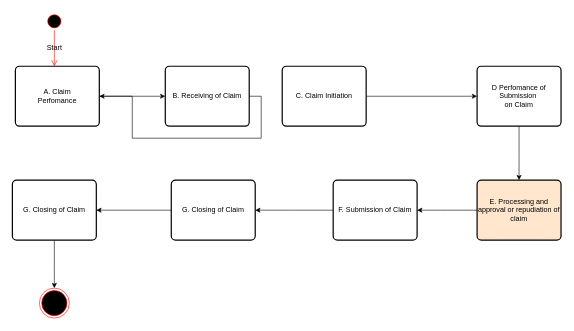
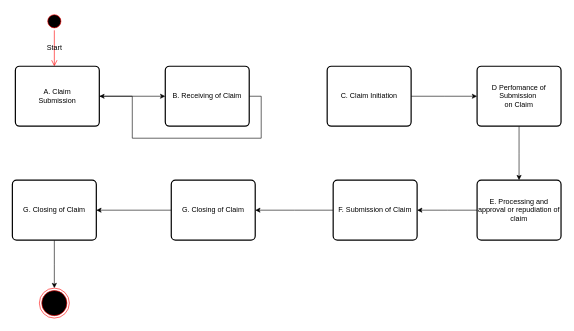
(57, 96) -> (57, 96)
(324, 96) -> (369, 96)
(519, 210) -> (519, 210)
